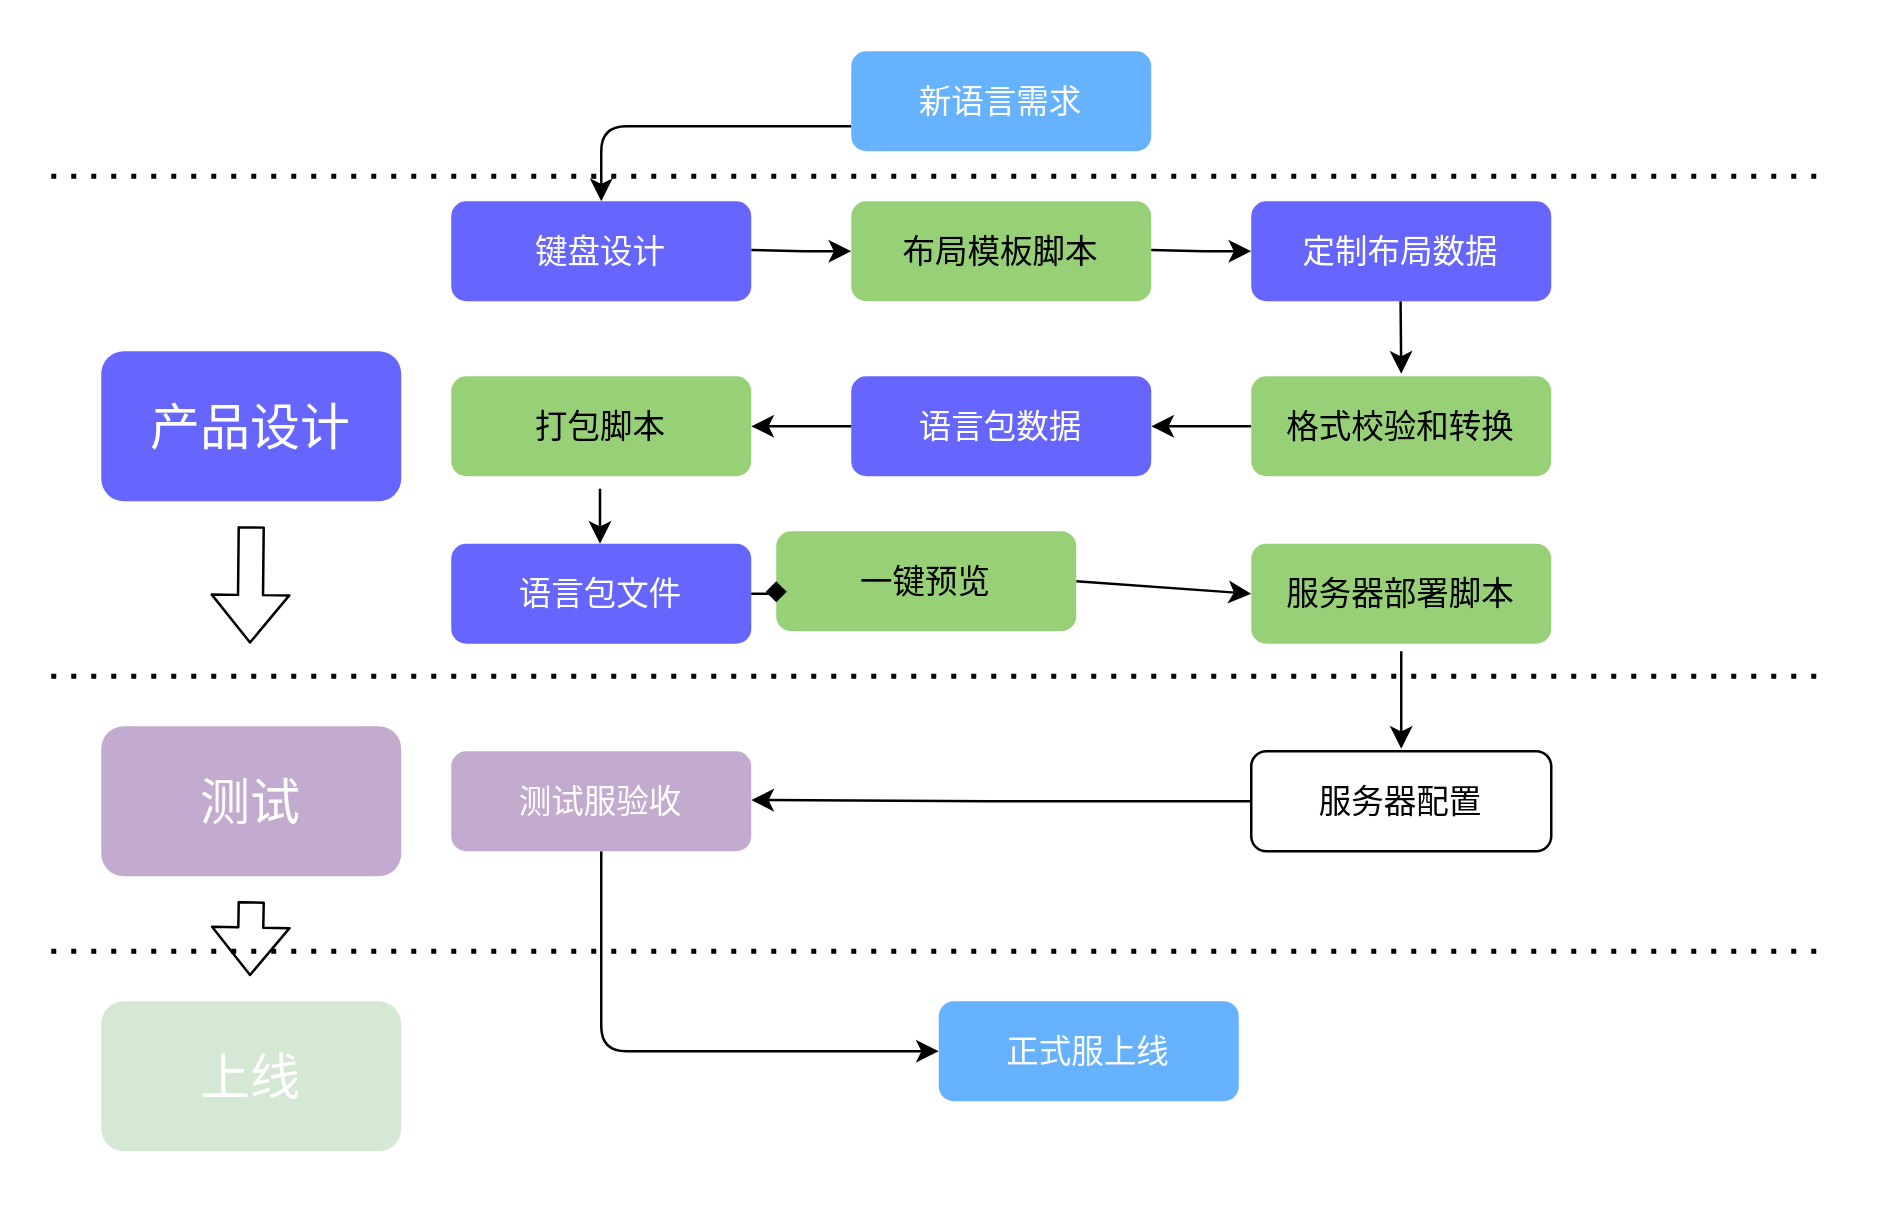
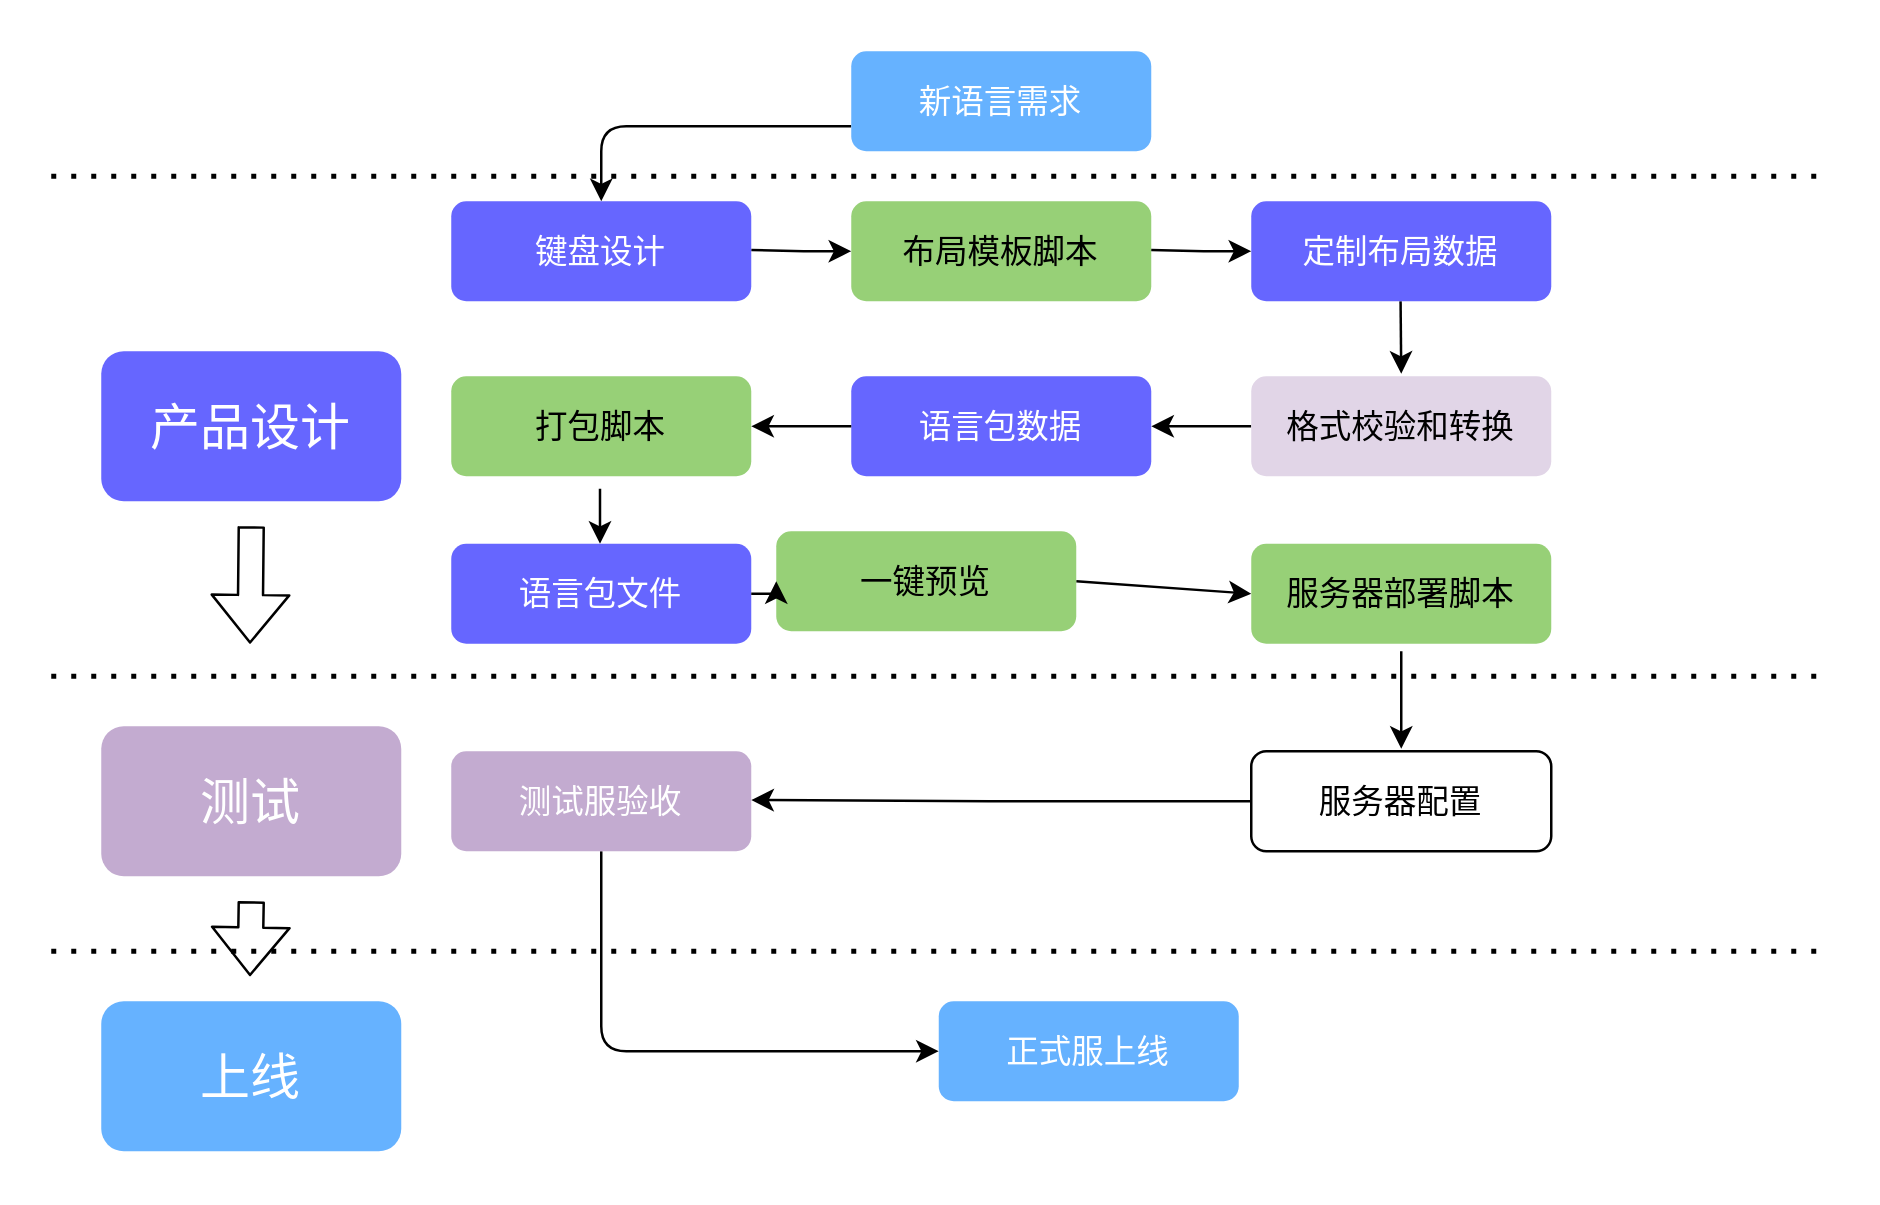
(1401, 426) -> (1401, 426)
(776, 598) -> (776, 597)
(251, 1076) -> (251, 1076)
